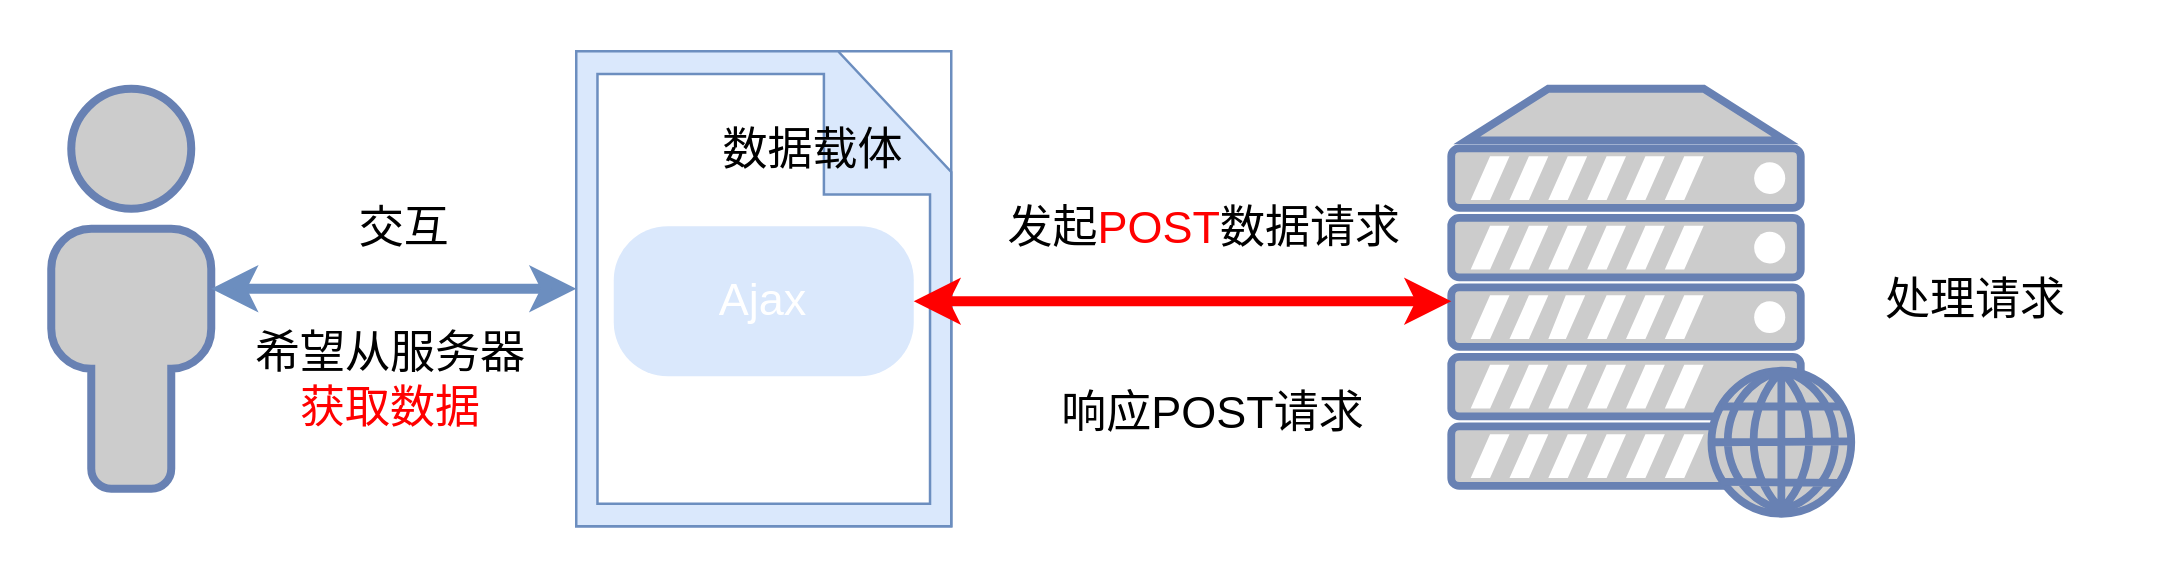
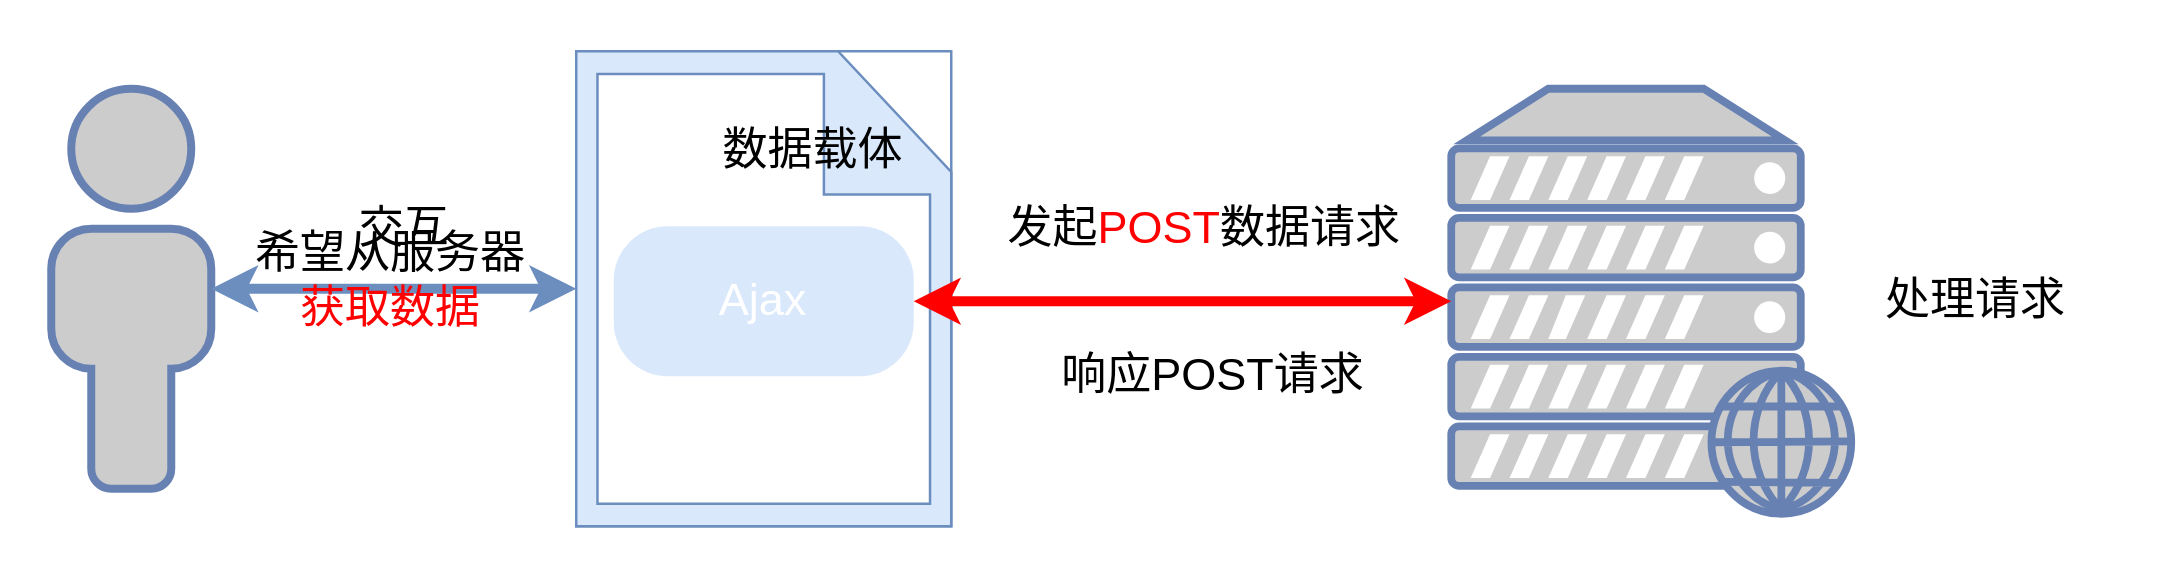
(391, 381) -> (391, 281)
(1214, 414) -> (1214, 376)
